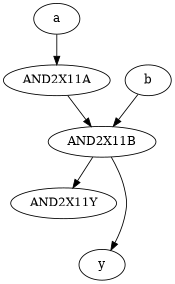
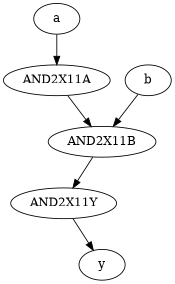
(126, 199) -> (81, 231)
